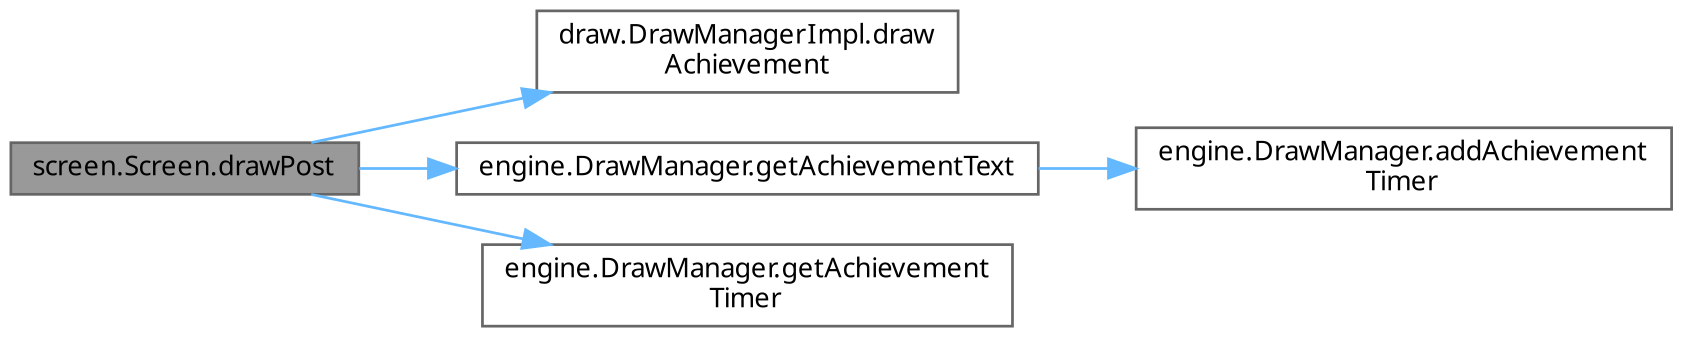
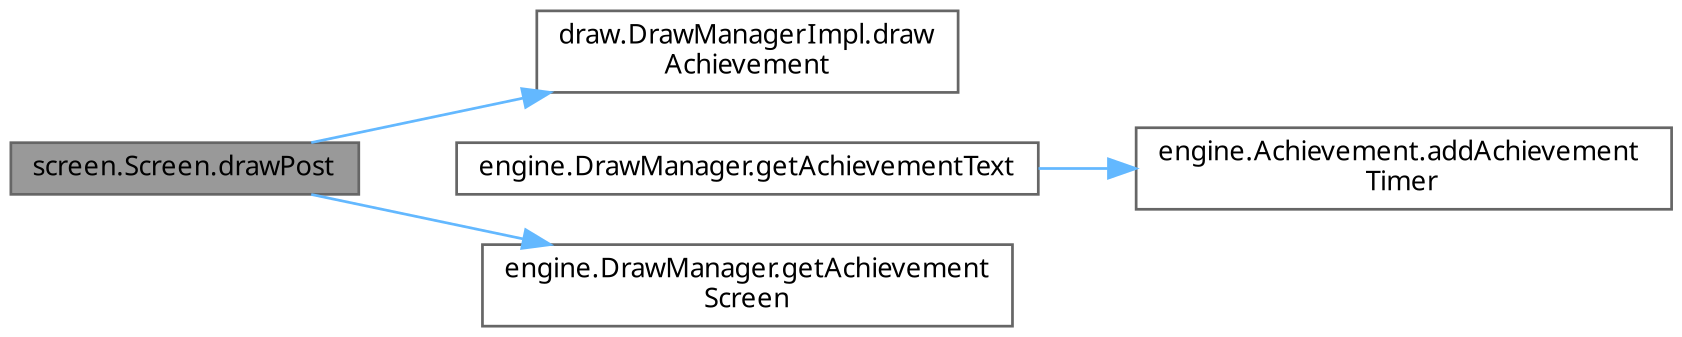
(394, 169) -> none
(1404, 169) -> (1404, 169)
(747, 285) -> (747, 285)
